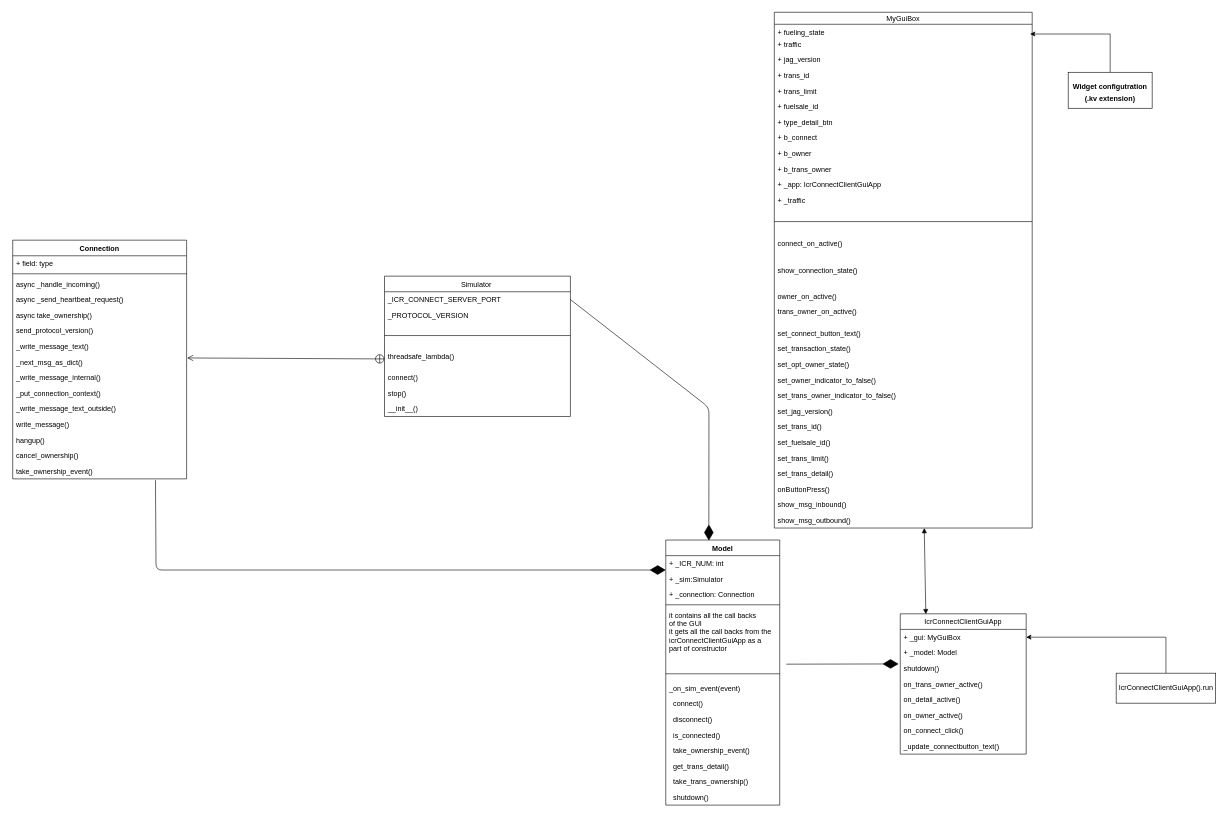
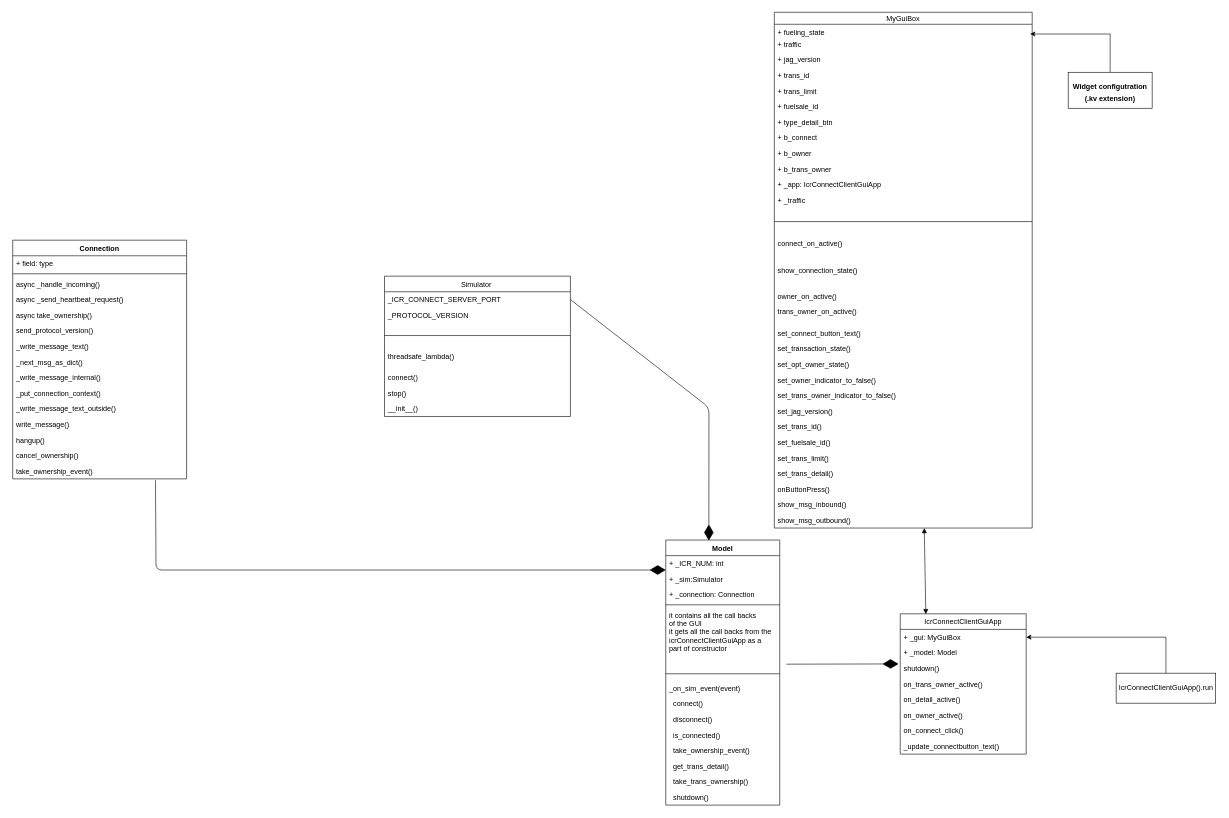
(291, 359) -> none
